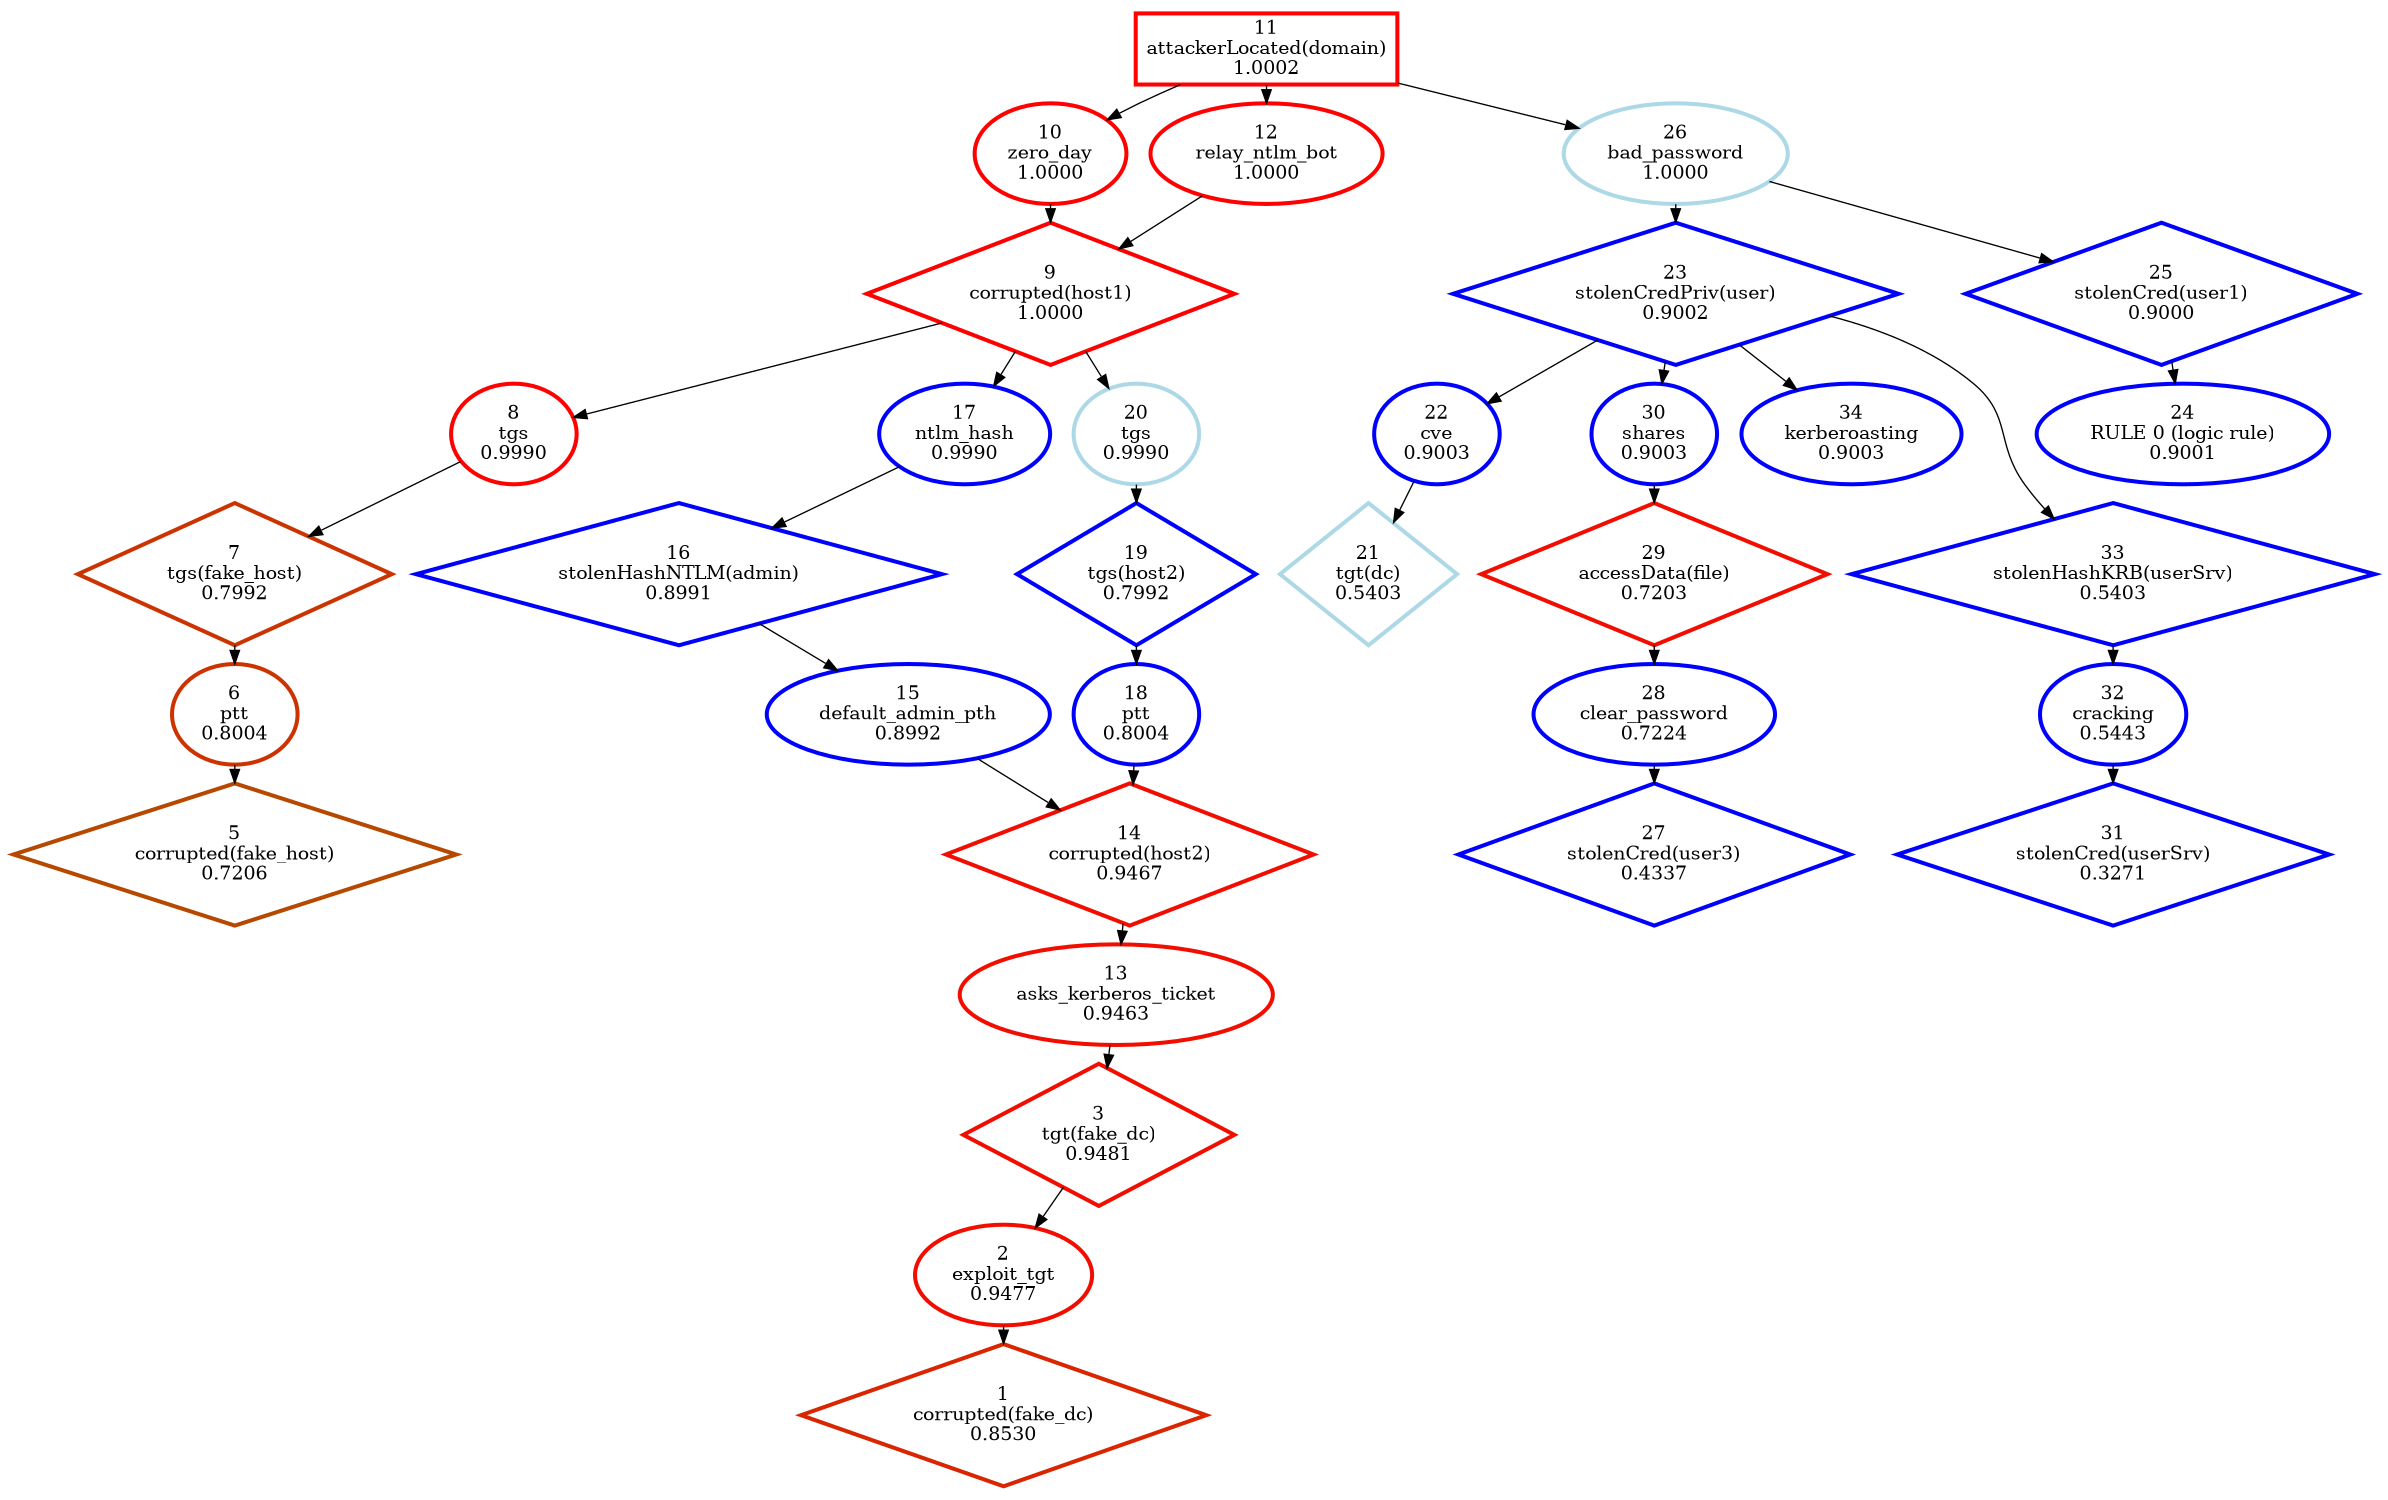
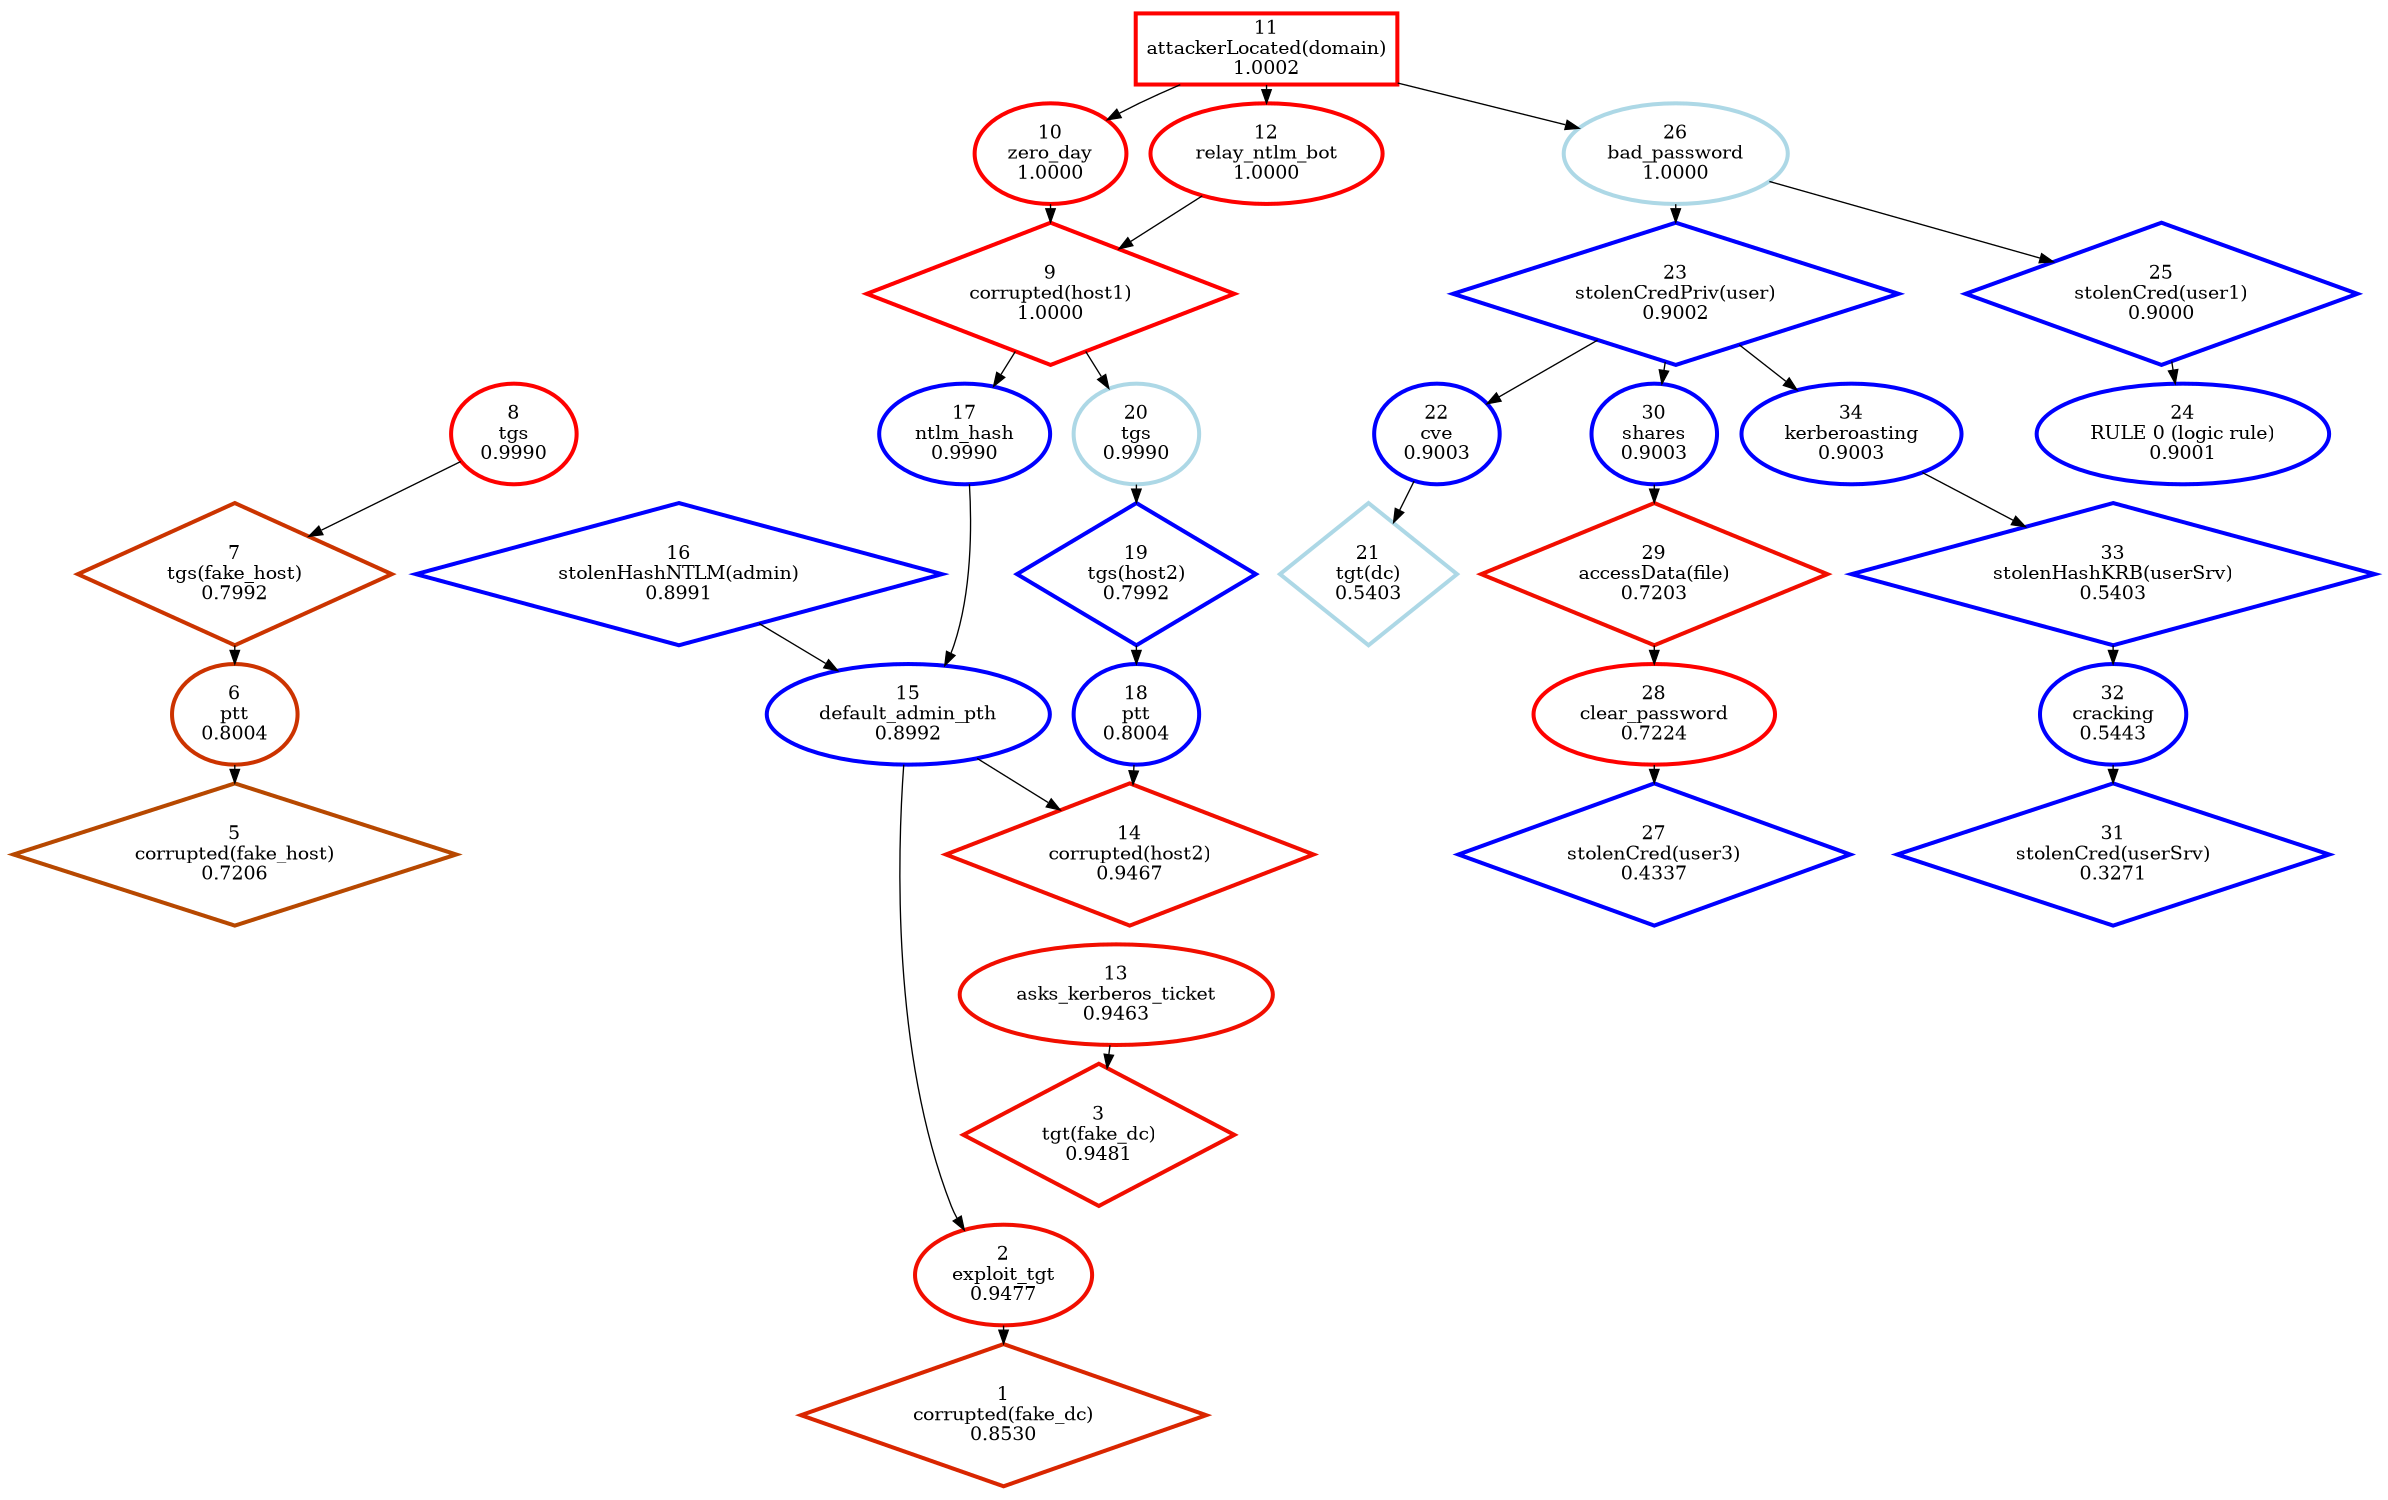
(764, 368) -> none
(1968, 379) -> (1968, 496)
(842, 494) -> (968, 570)
(1654, 714) -> (1654, 714)
(1123, 927) -> none
(1053, 1202) -> (906, 995)
